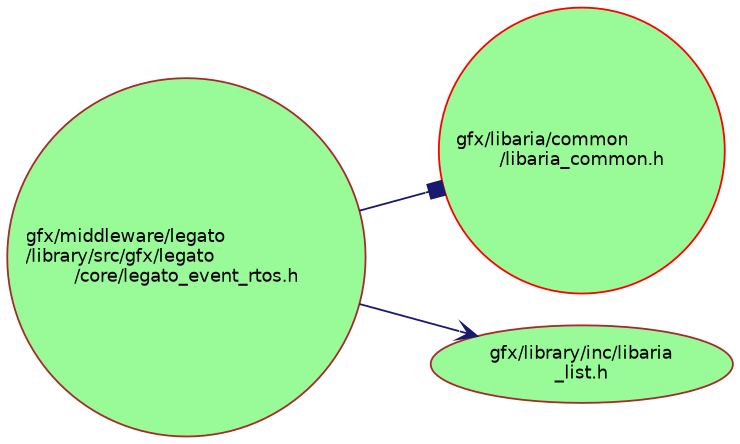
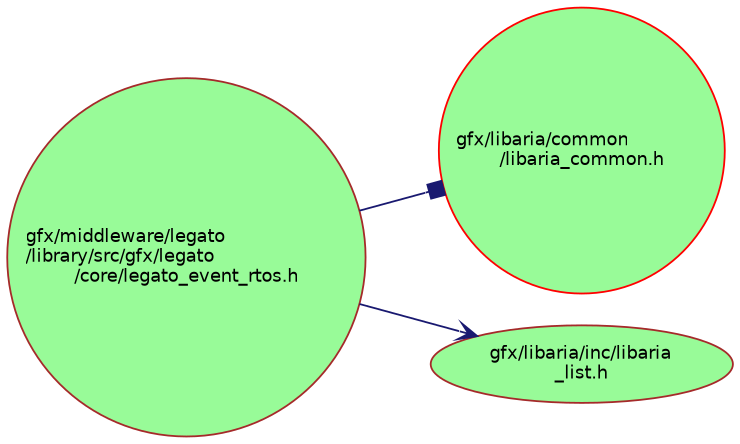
(582, 364) -> (582, 364)
